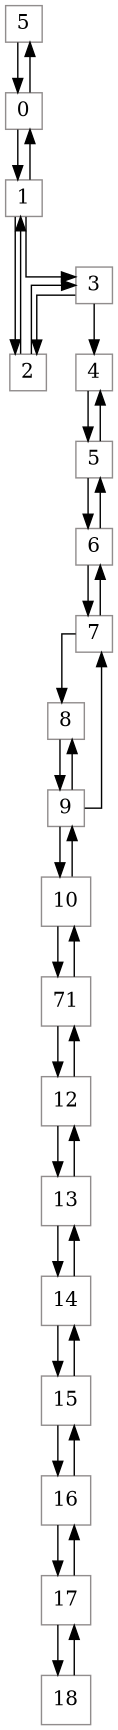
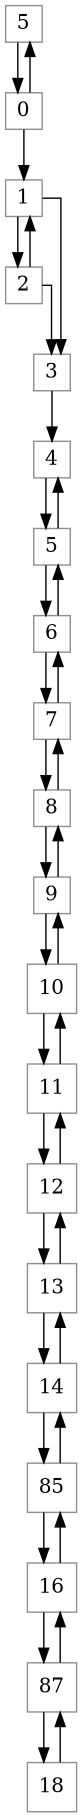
(30, 162) -> none
(40, 295) -> none
(102, 746) -> (58, 772)
(66, 1001) -> (52, 1089)
(66, 1401) -> (52, 1488)
(66, 1600) -> (52, 1687)
